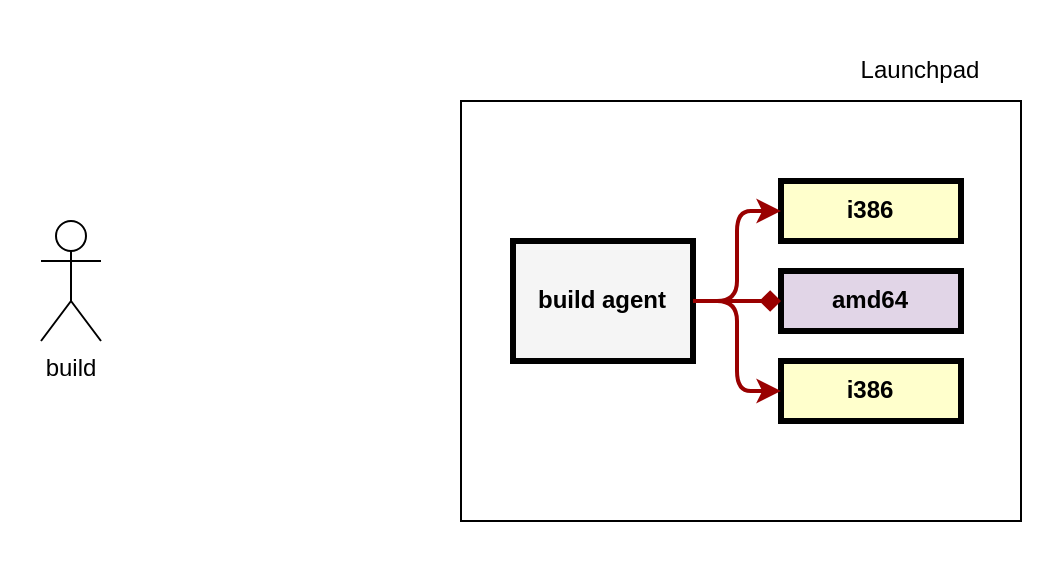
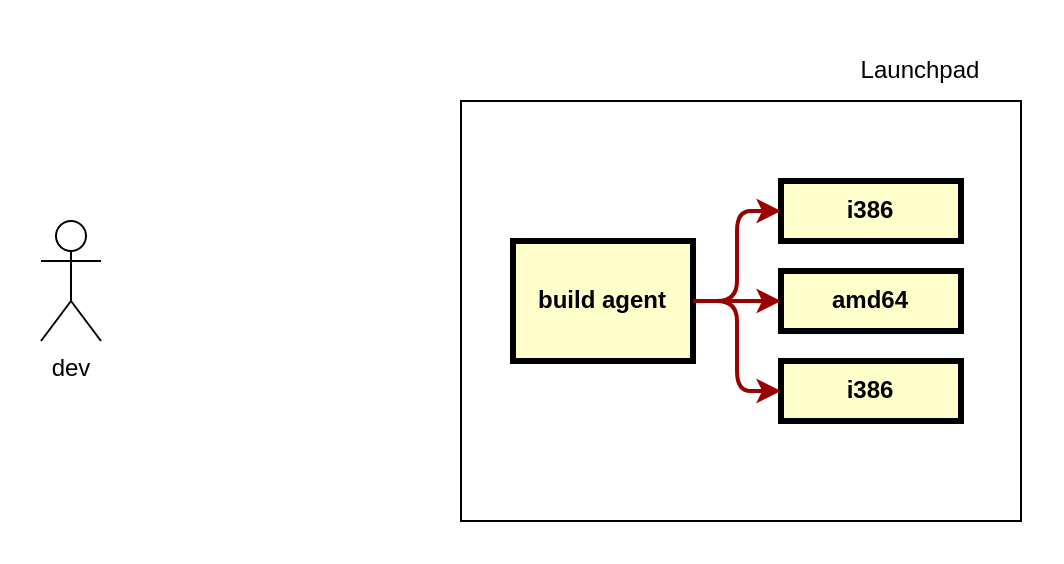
(603, 301) -> (603, 301)
(760, 301) -> (761, 301)
(871, 301) -> (871, 301)
(72, 369) -> (72, 369)
